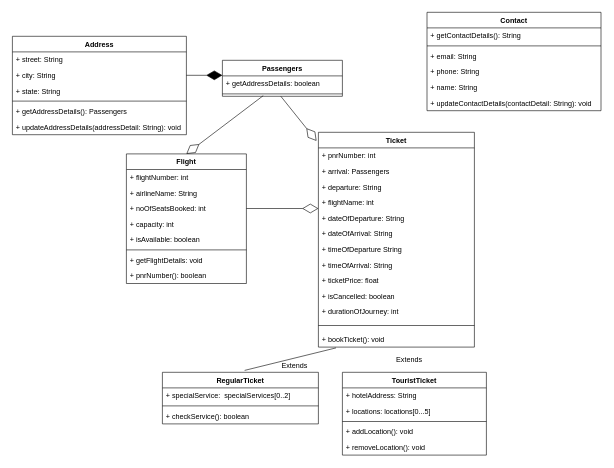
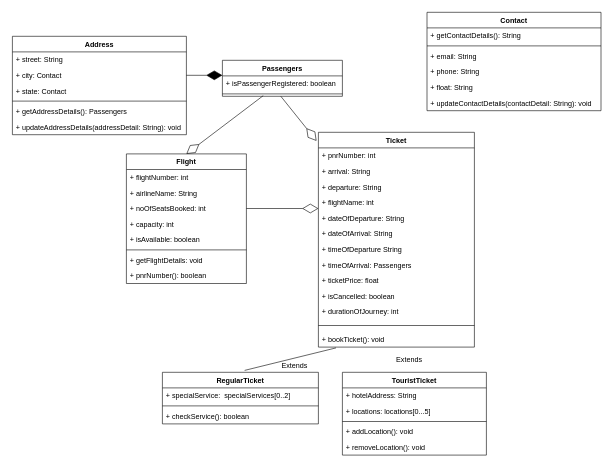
(39, 76) -> (42, 76)
(276, 84) -> (284, 84)
(455, 88) -> (456, 88)
(42, 91) -> (45, 91)
(359, 172) -> (350, 172)
(361, 265) -> (370, 265)
